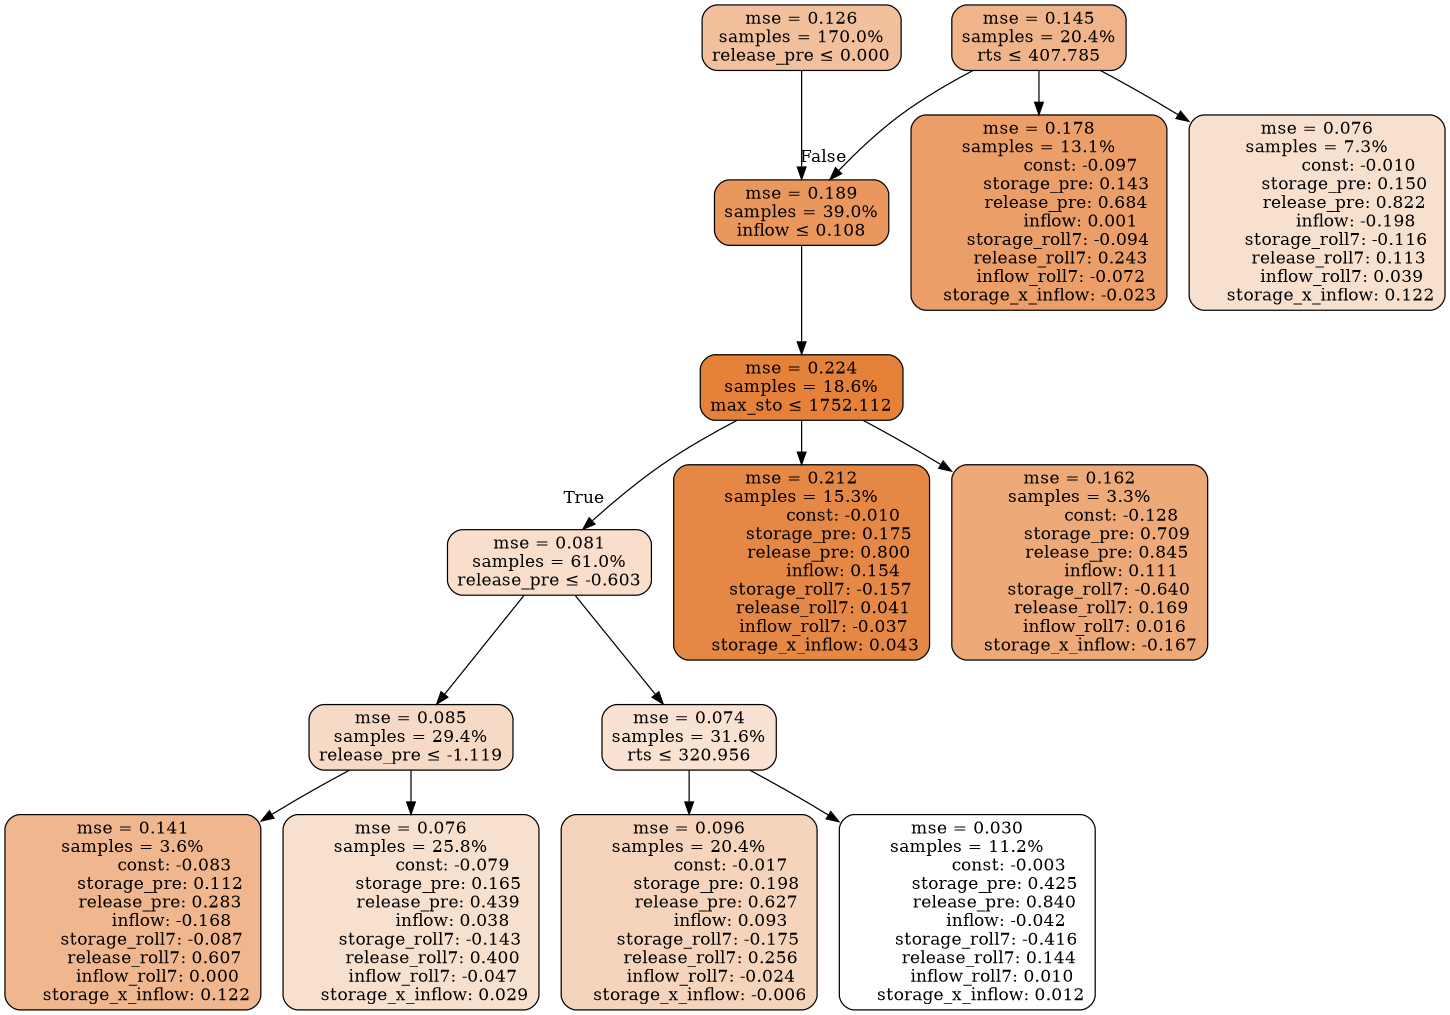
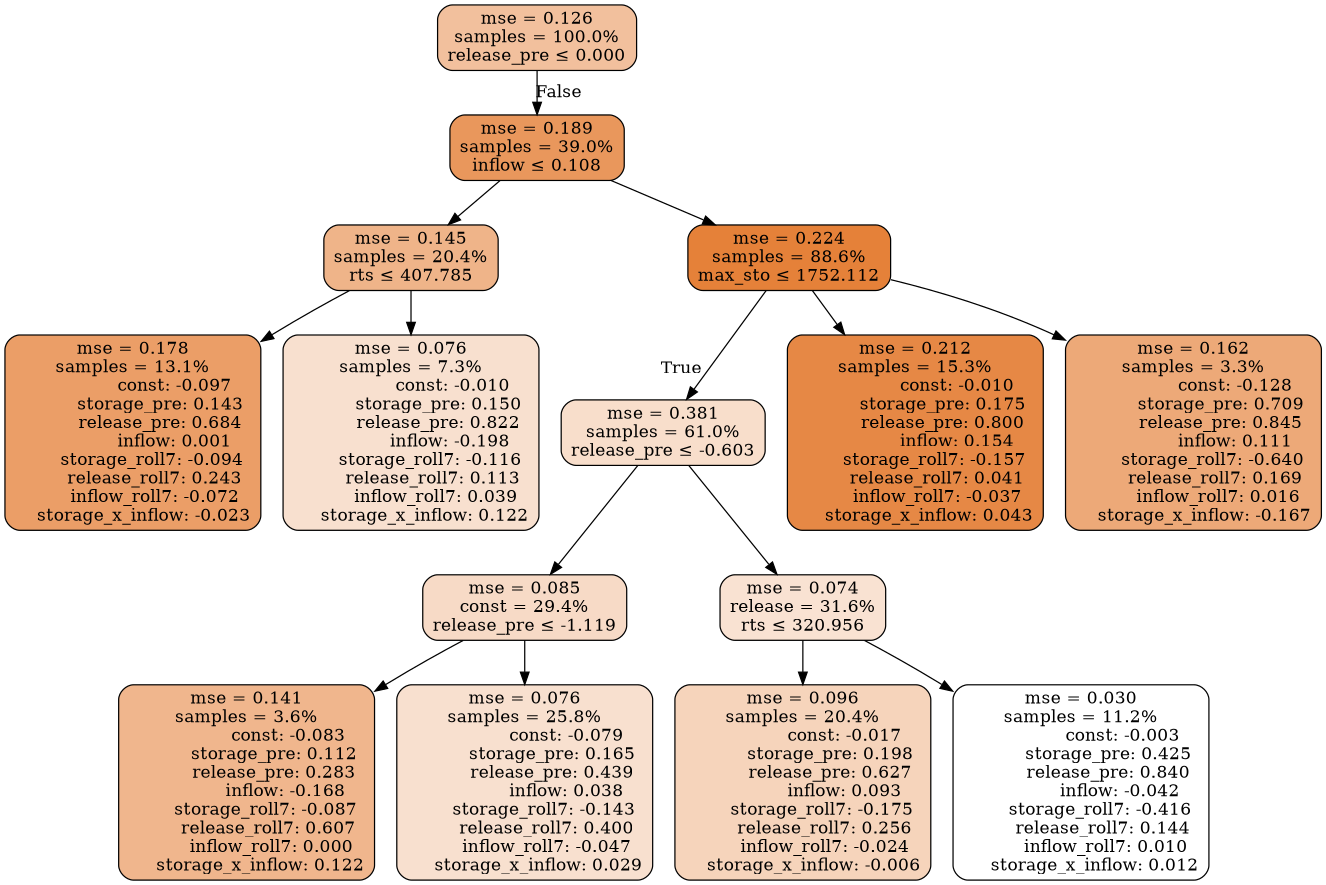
(802, 38) -> (537, 38)
(901, 114) -> (479, 199)
(802, 388) -> (789, 258)
(549, 562) -> (663, 433)
(411, 737) -> (525, 608)
(689, 737) -> (803, 608)
